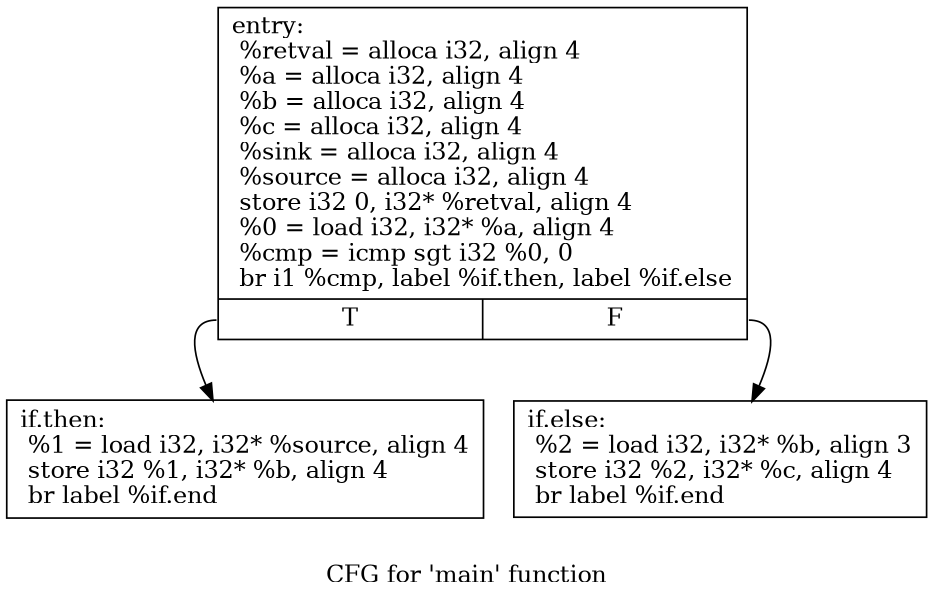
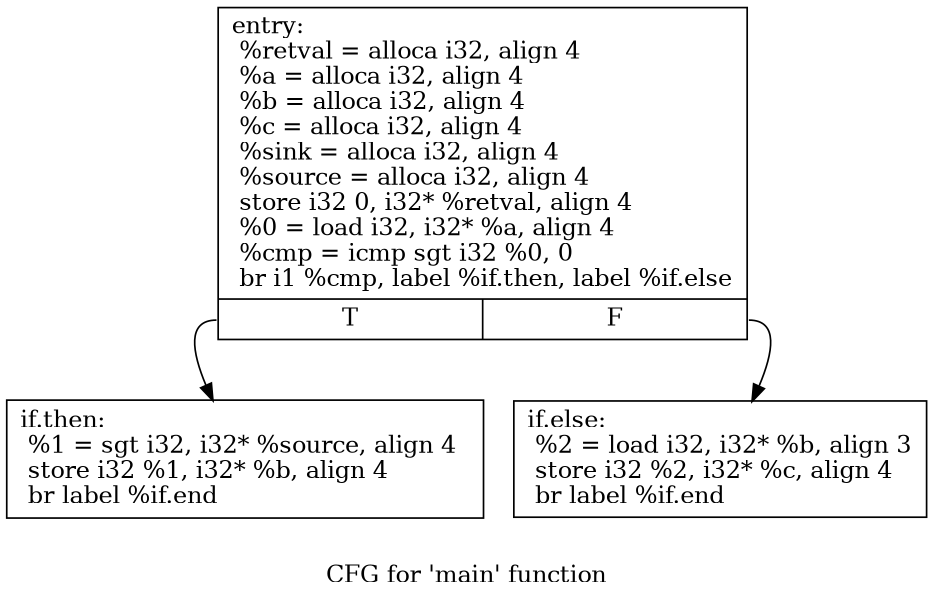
(245, 446) -> (238, 446)
